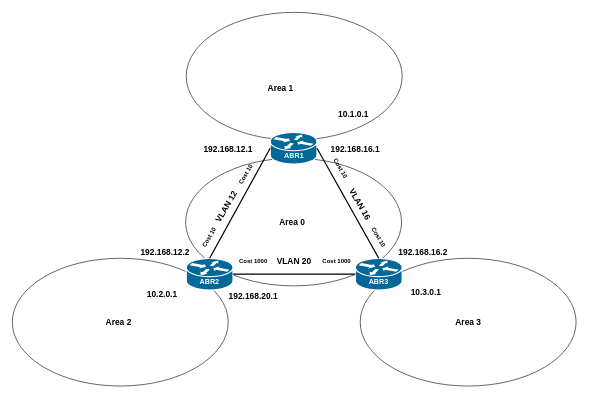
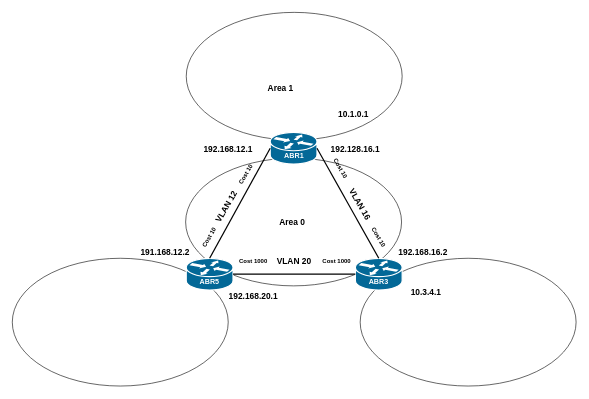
(356, 149) -> (356, 149)
(165, 252) -> (165, 252)
(210, 282) -> (210, 282)
(426, 292) -> (426, 292)
(162, 294) -> none
(468, 322) -> none
(119, 323) -> none
